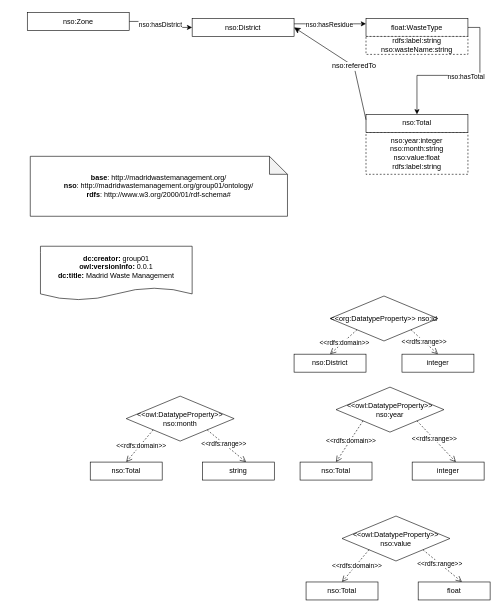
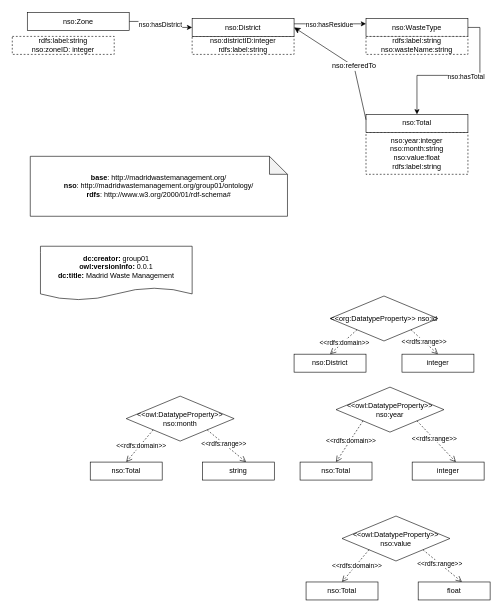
(417, 27) -> (417, 27)
none -> (63, 45)
none -> (243, 45)
